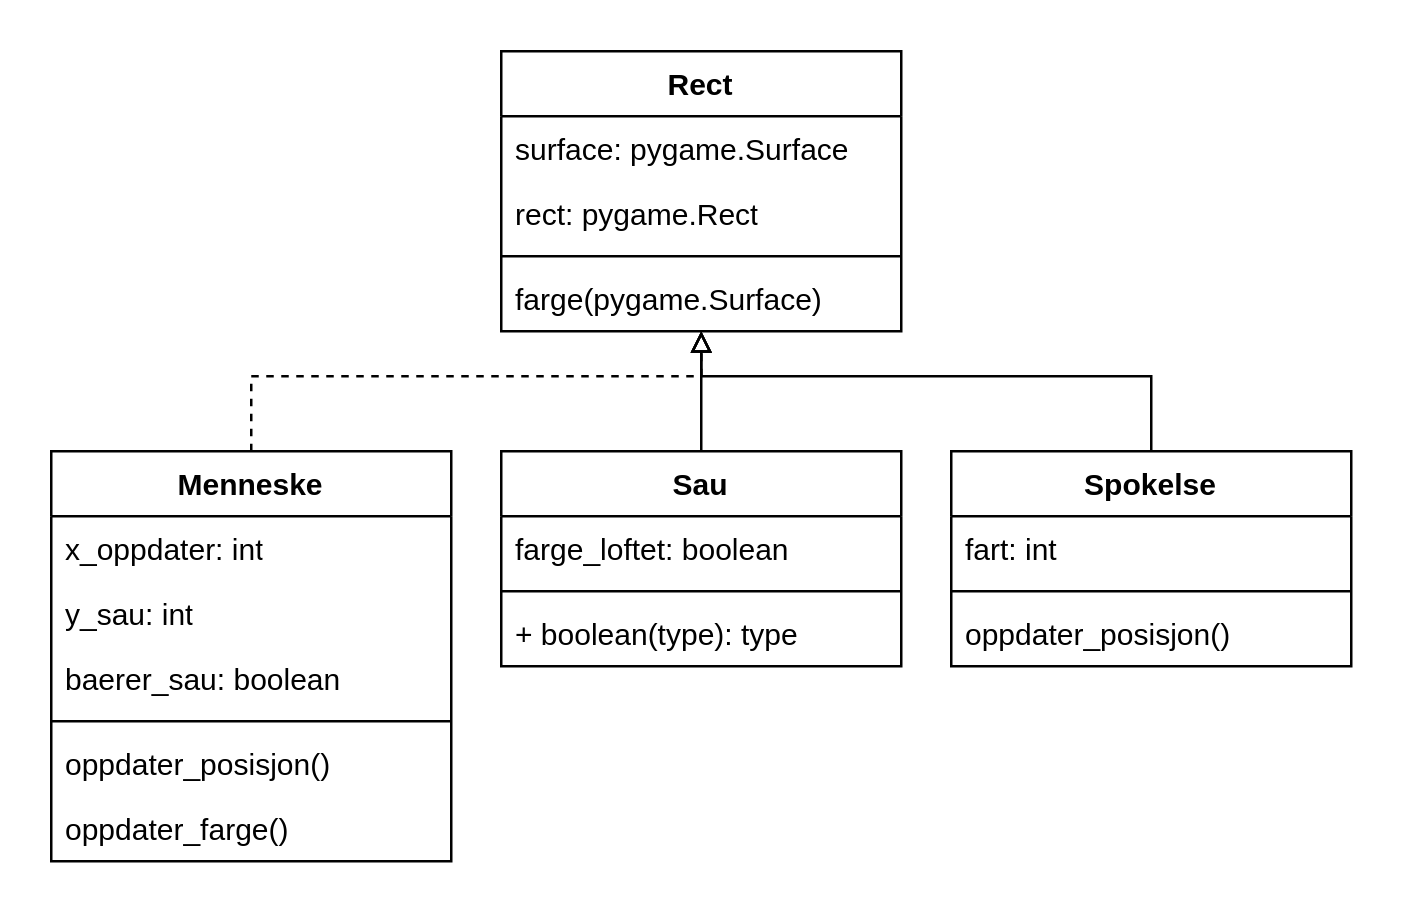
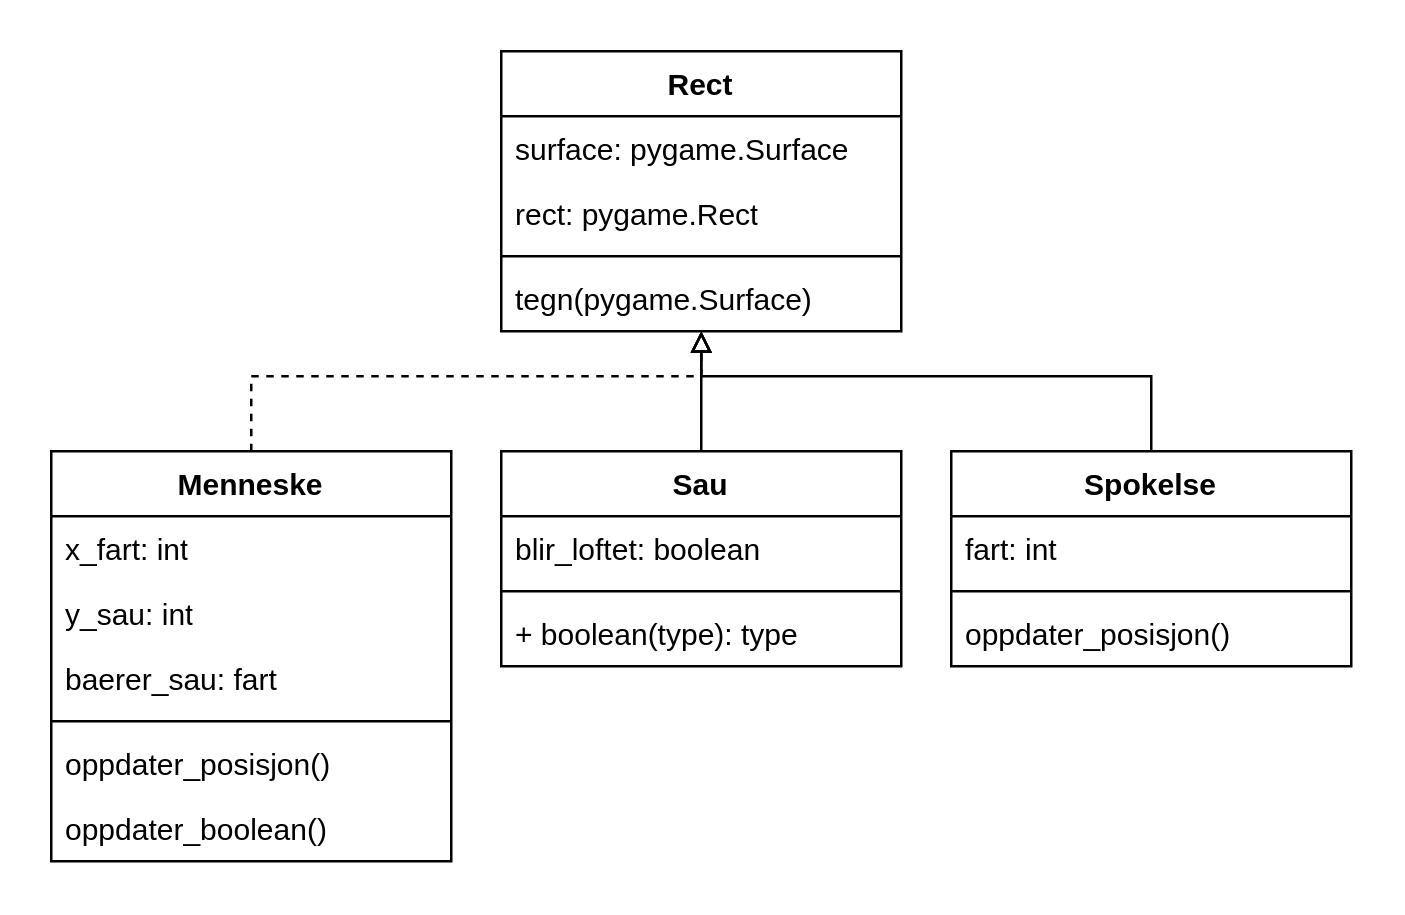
(689, 302) -> (680, 302)
(181, 552) -> (147, 552)
(677, 552) -> (661, 552)
(214, 682) -> (193, 682)
(201, 832) -> (214, 832)
